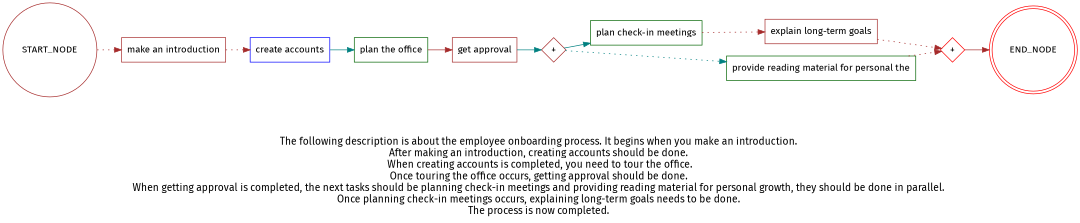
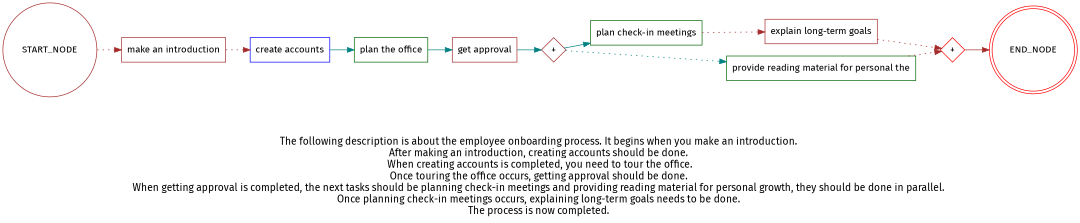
(437, 50) -> (437, 50)
